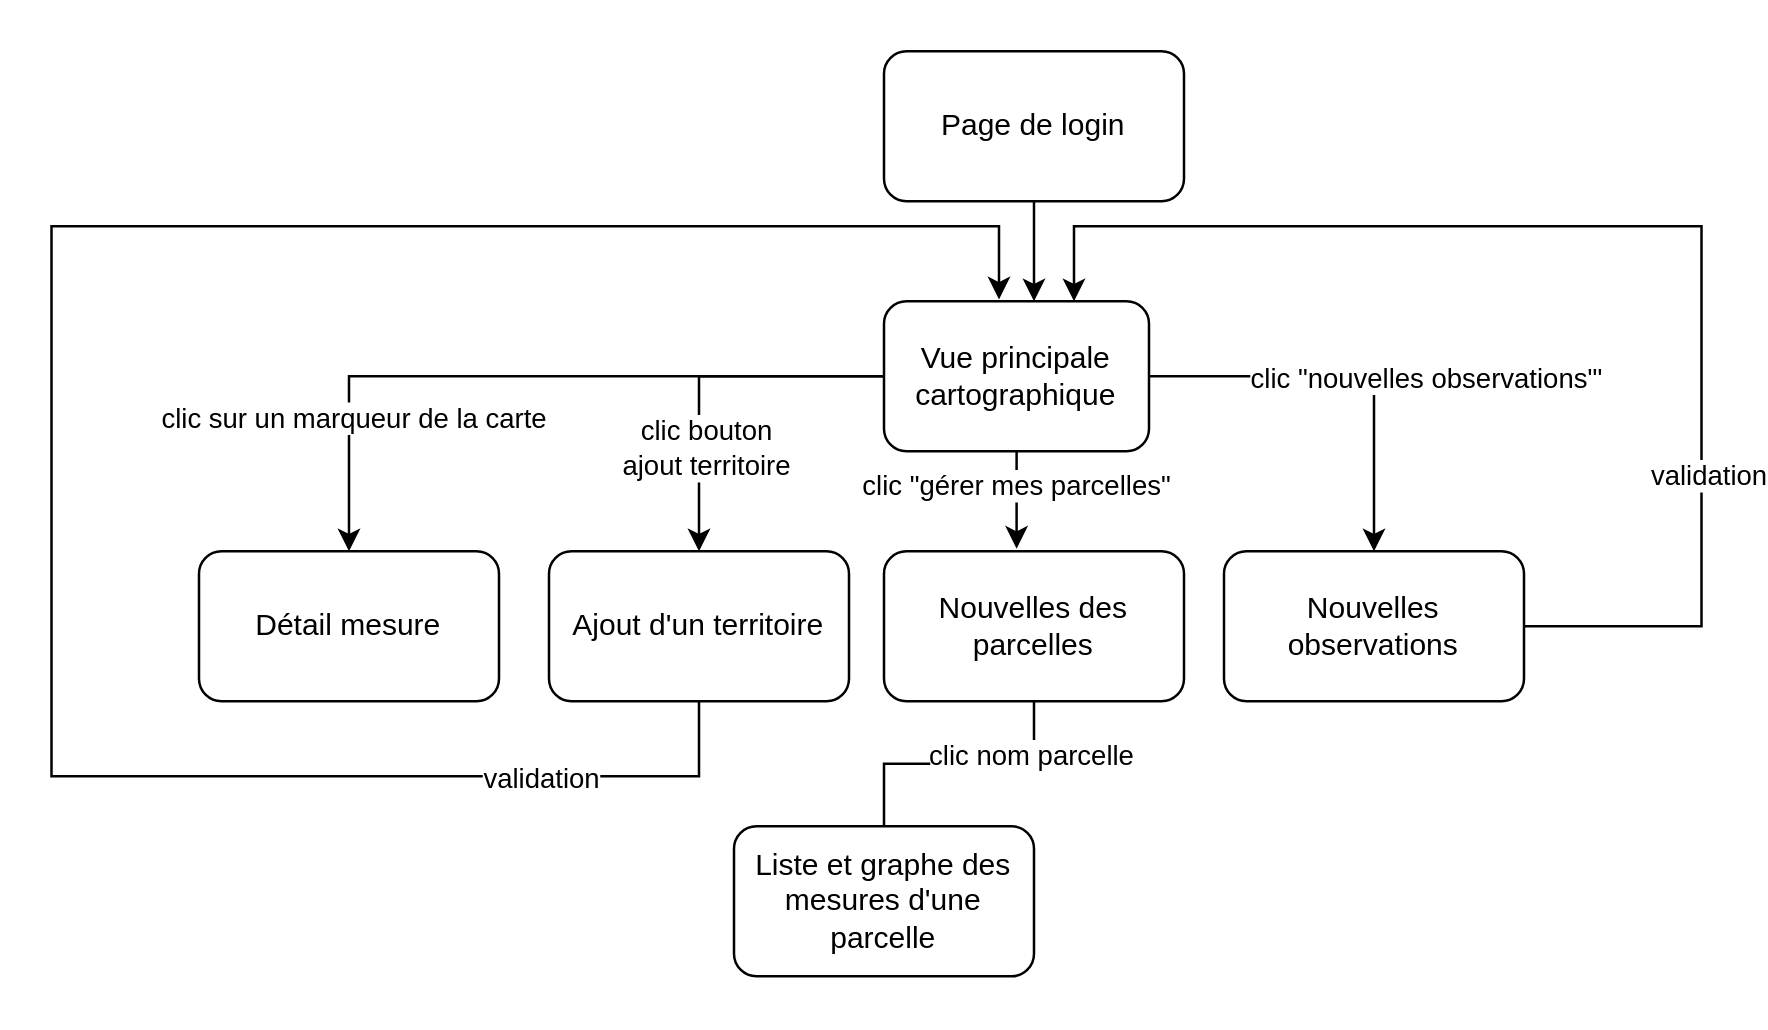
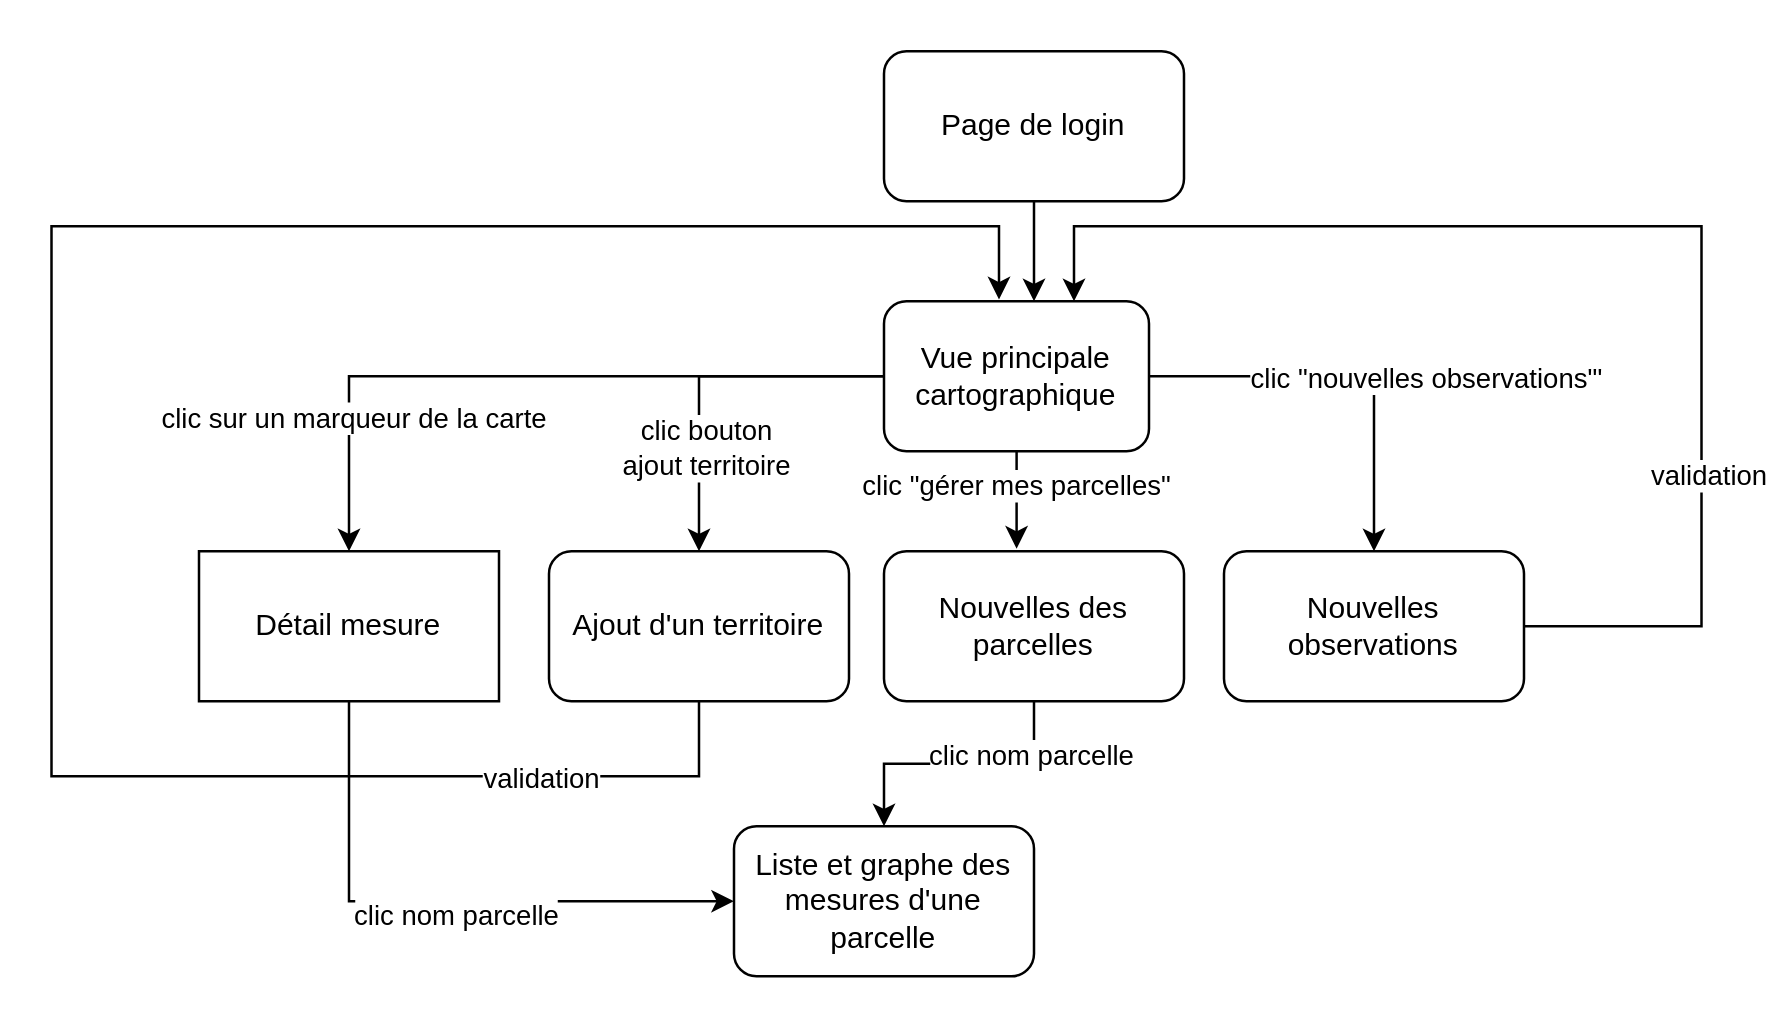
(349, 626) -> (349, 626)
(884, 815) -> (884, 808)
none -> (637, 901)
